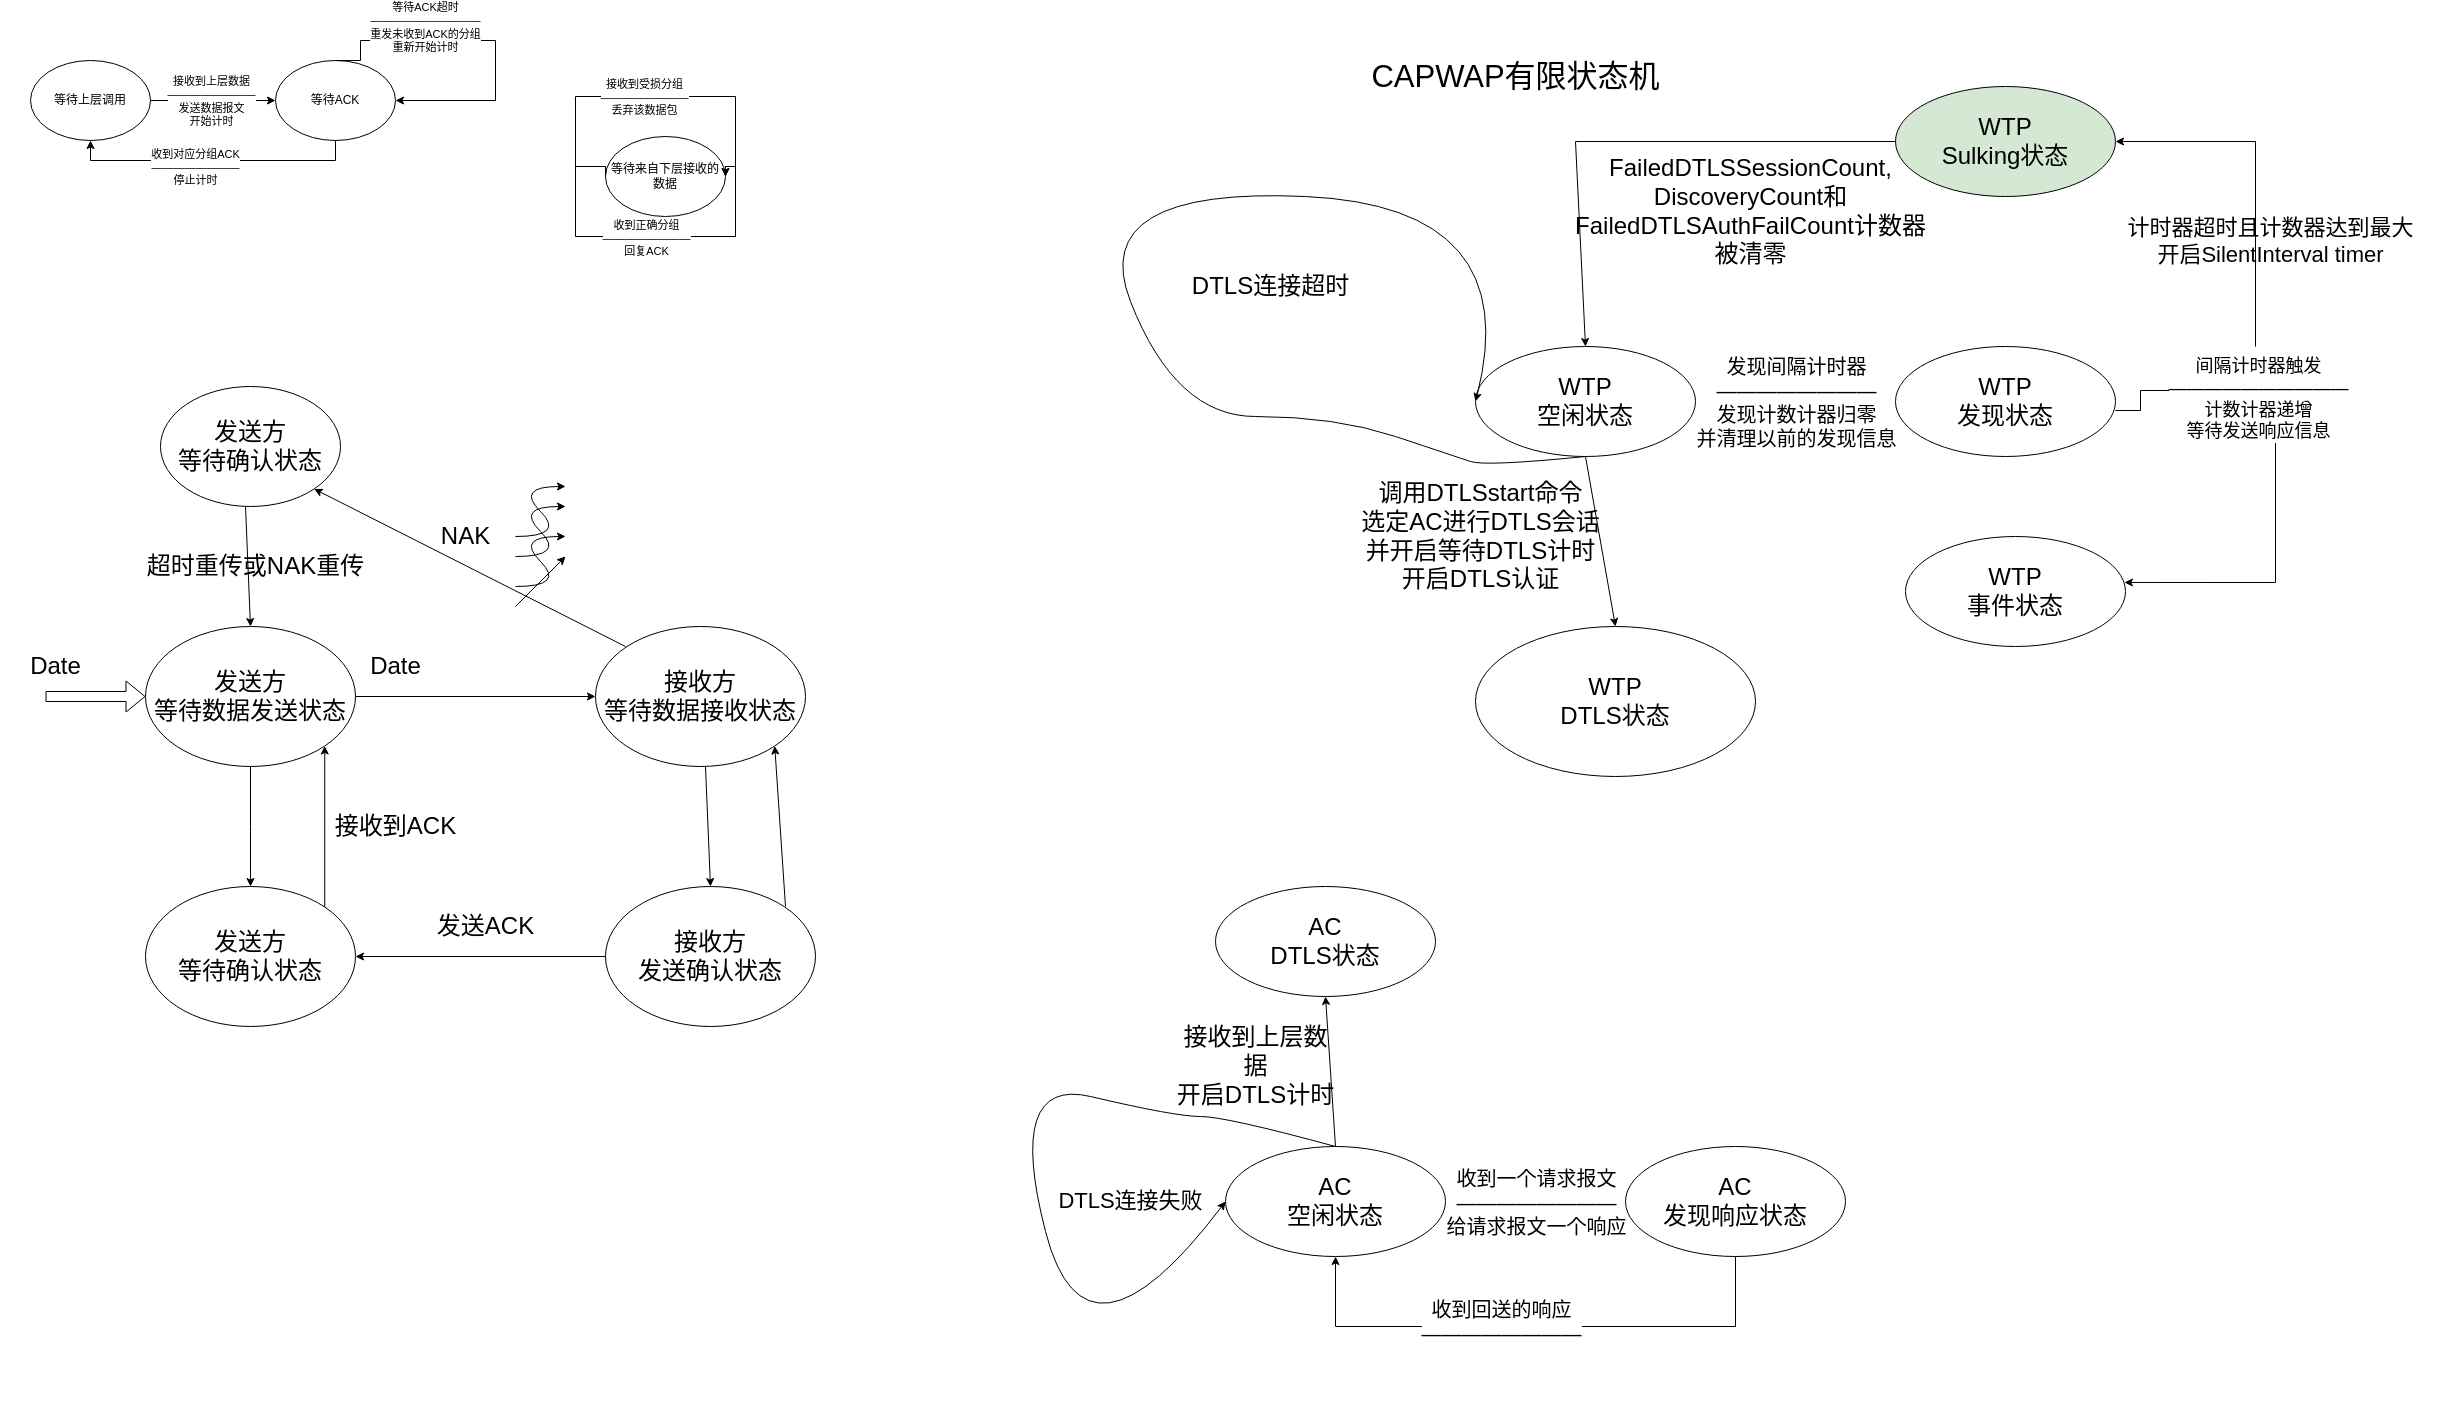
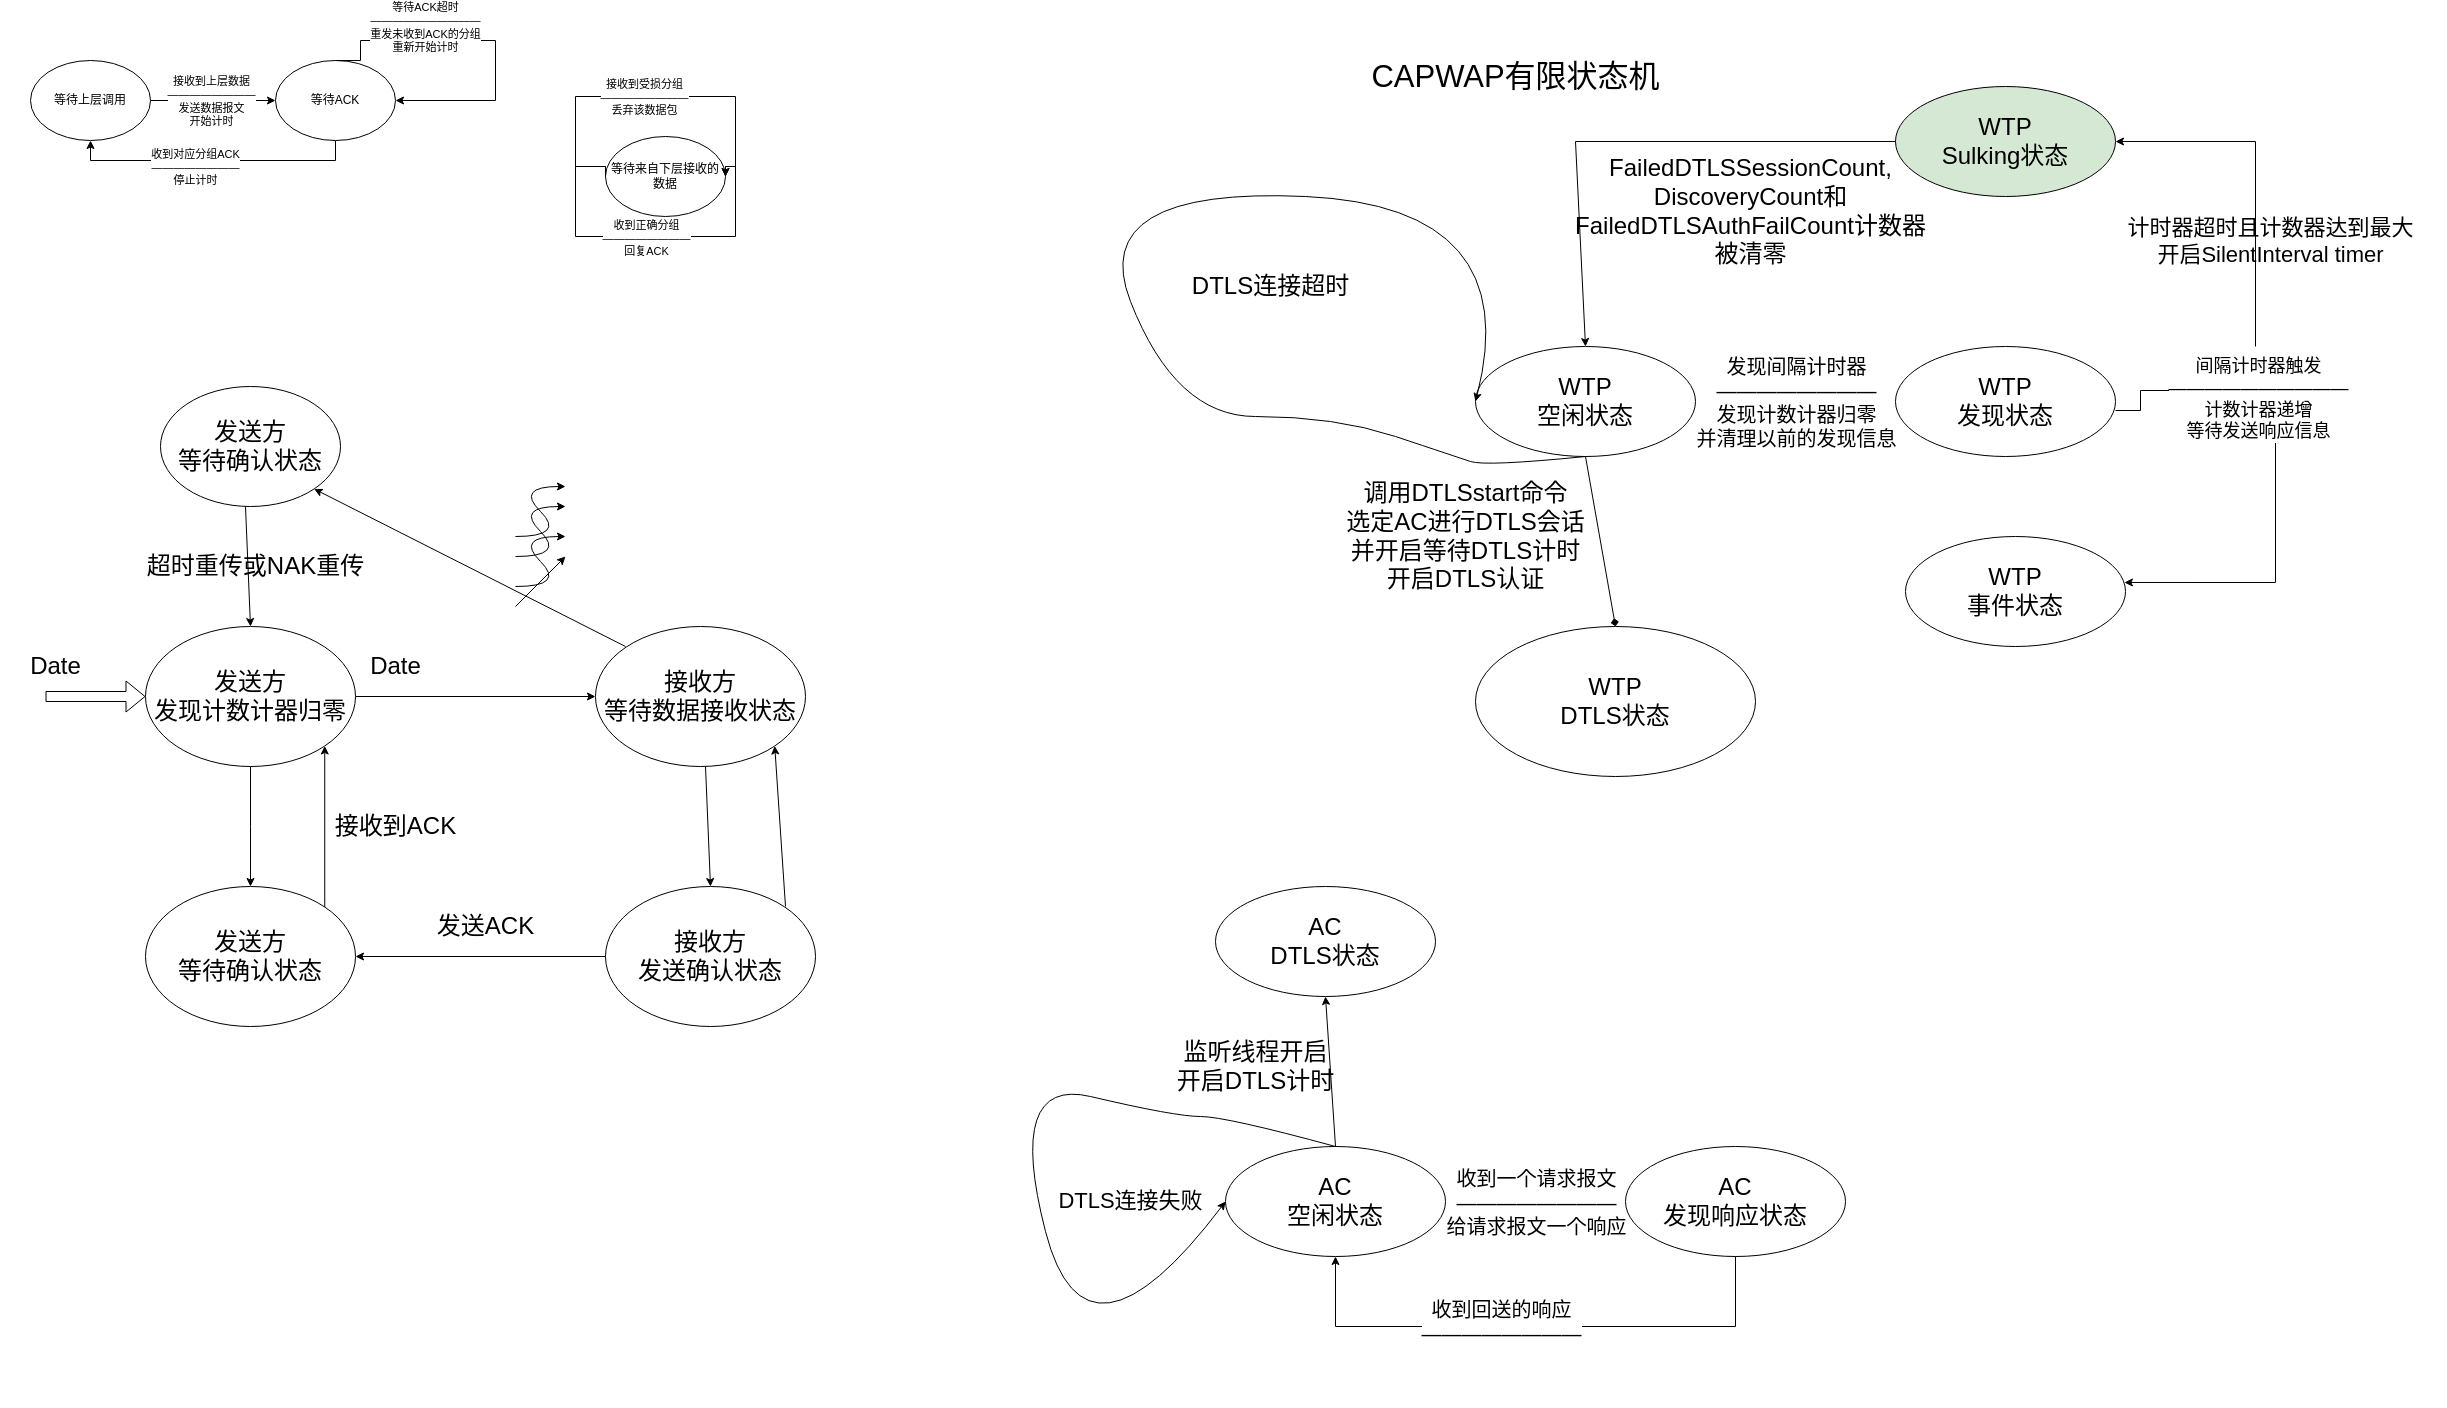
(466, 537) -> none
(1481, 537) -> (1466, 537)
(1614, 618) -> (1614, 617)
(251, 697) -> (251, 697)
(1256, 1067) -> (1256, 1067)
